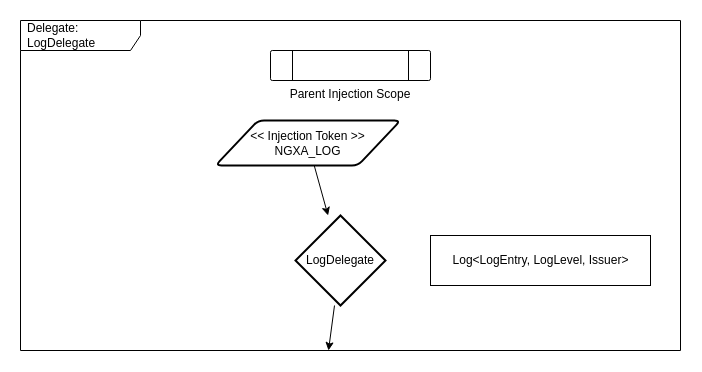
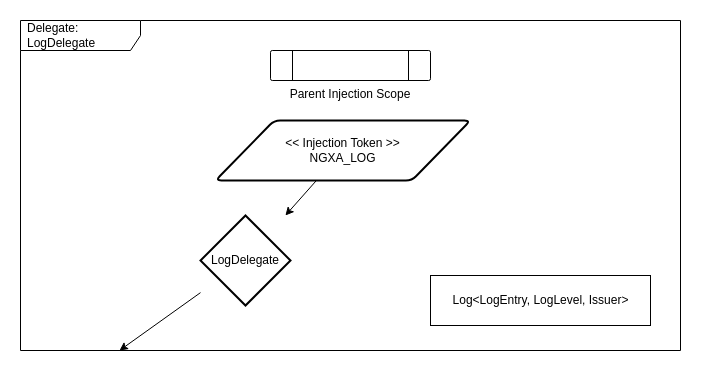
(308, 143) -> (343, 151)
(341, 261) -> (246, 261)
(541, 261) -> (541, 301)
